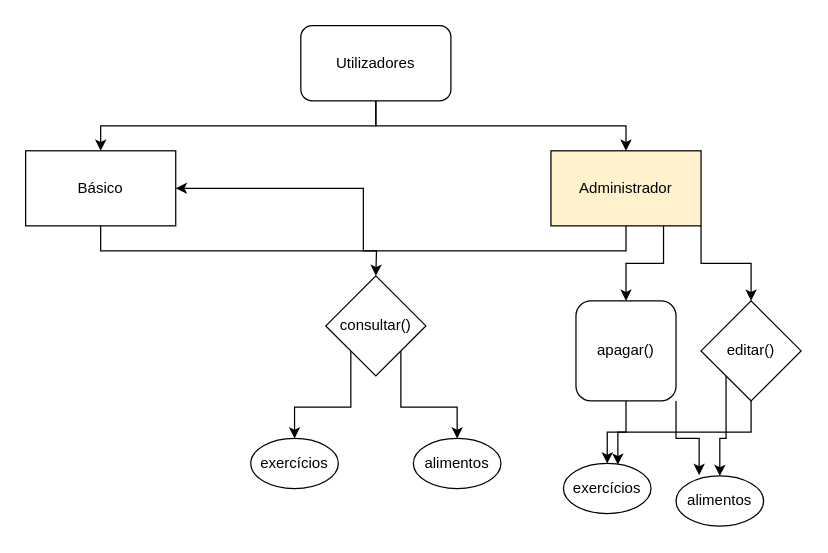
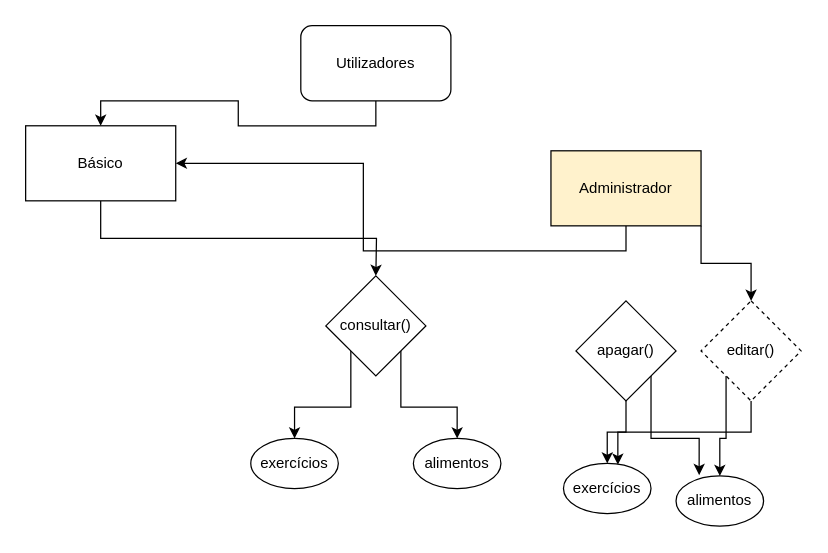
(509, 126) -> none
(101, 188) -> (101, 163)
(649, 263) -> none
(626, 351) -> (626, 351)
(751, 351) -> (751, 351)
